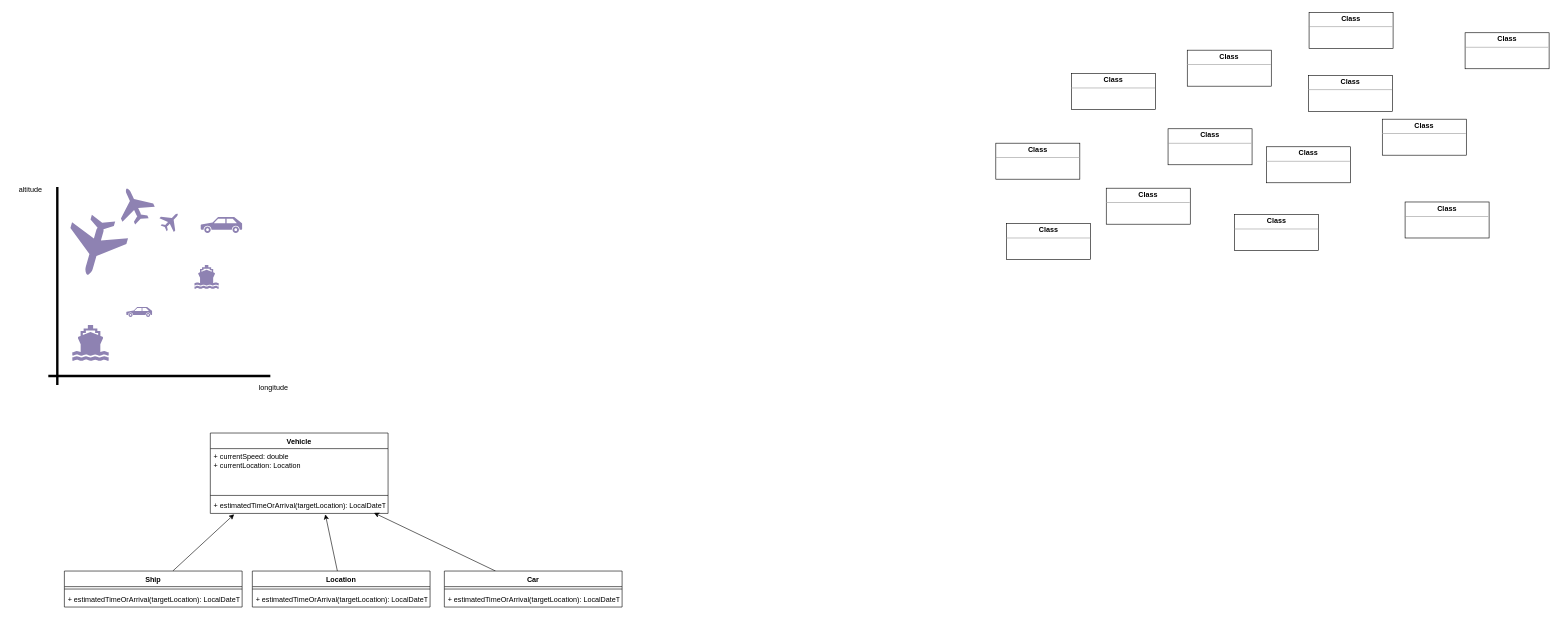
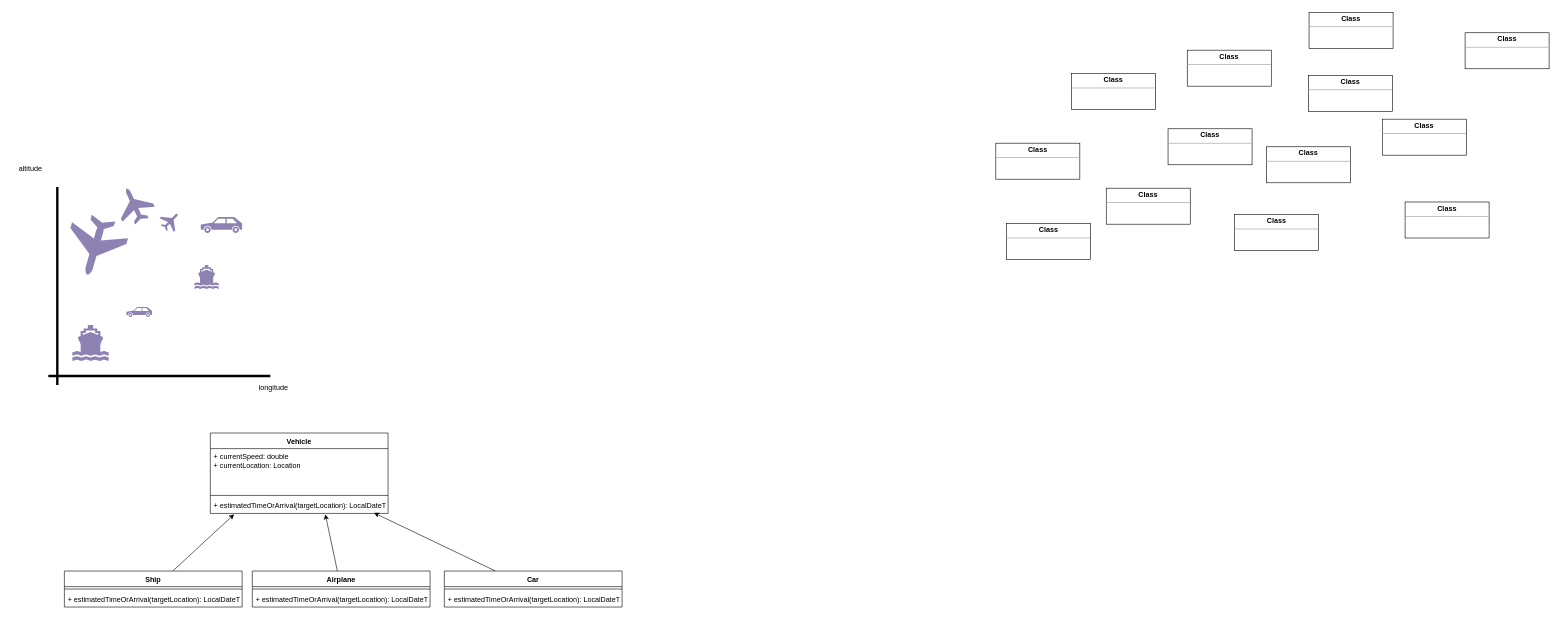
(30, 190) -> (30, 169)
(341, 579) -> (341, 579)
